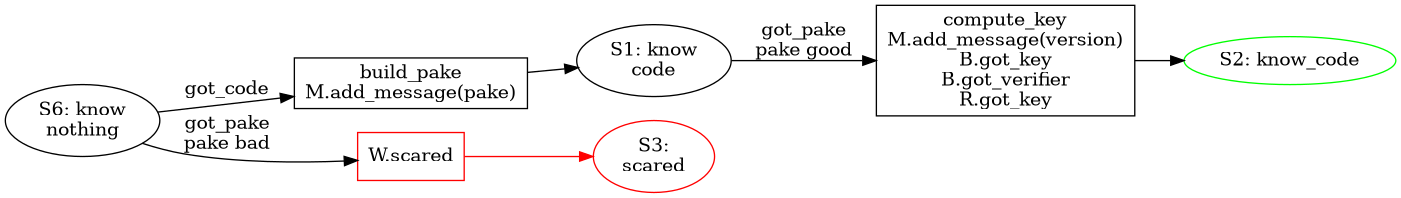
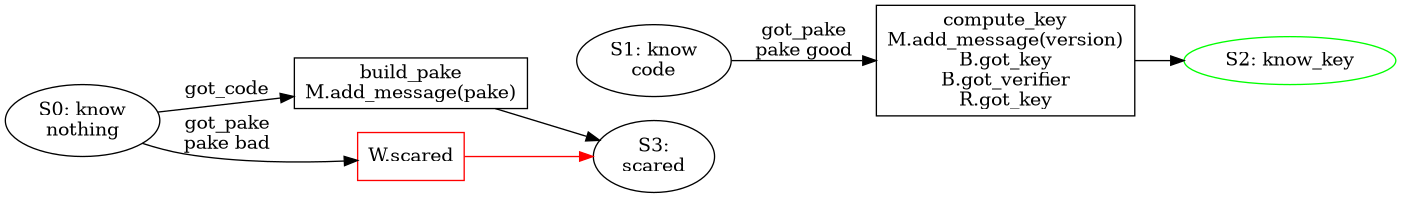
(1290, 61) -> (1290, 61)
(546, 71) -> (541, 122)
(83, 121) -> (83, 121)
(654, 157) -> (654, 157)
